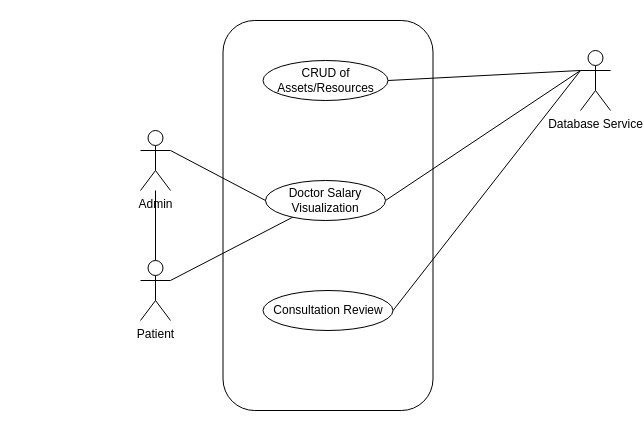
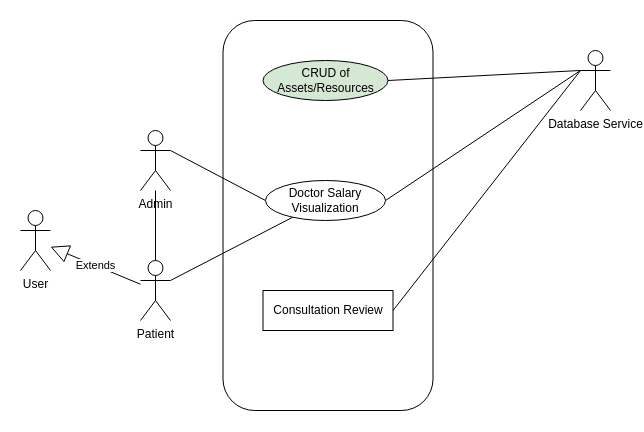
(326, 81) -> (326, 81)
none -> (36, 241)
none -> (104, 269)
(328, 311) -> (328, 311)
